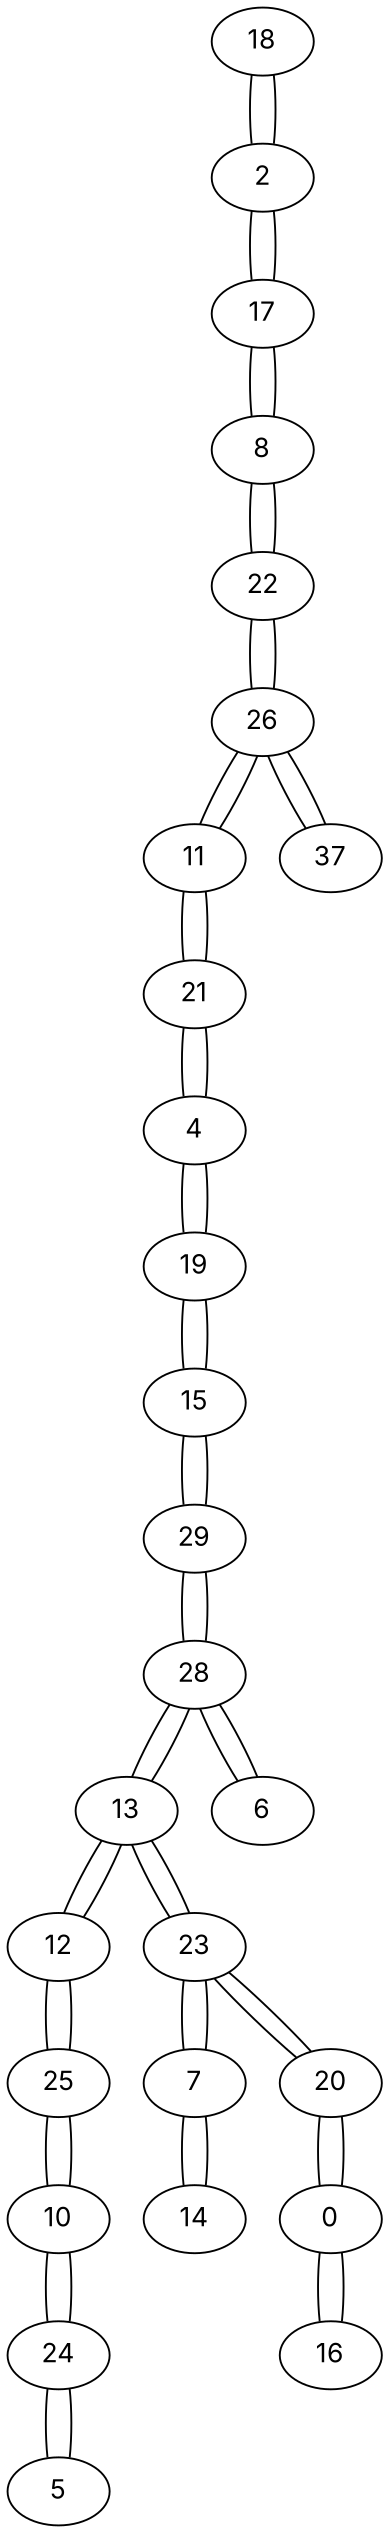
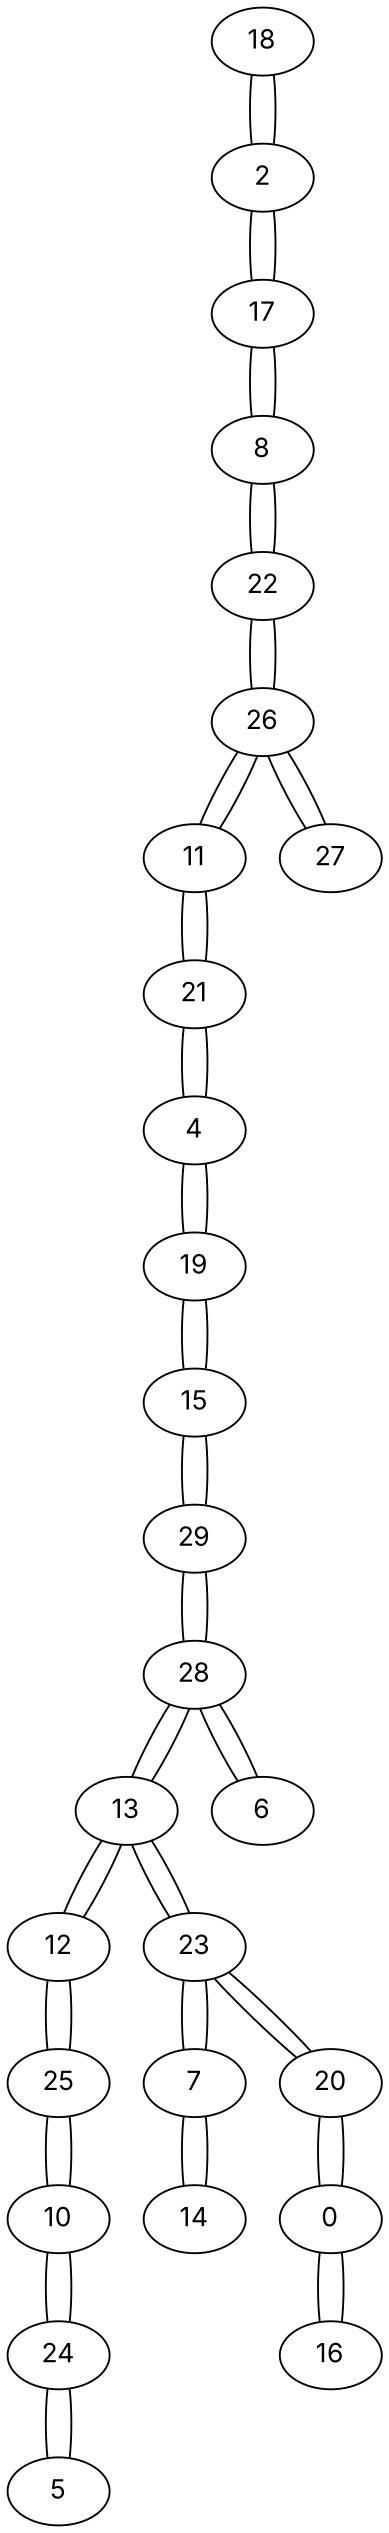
(331, 858) -> (331, 858)
